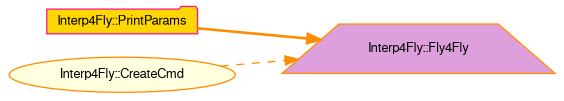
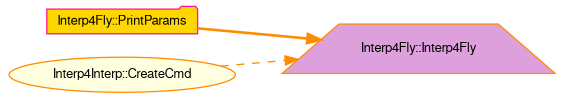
(419, 49) -> (419, 49)
(122, 75) -> (122, 75)
